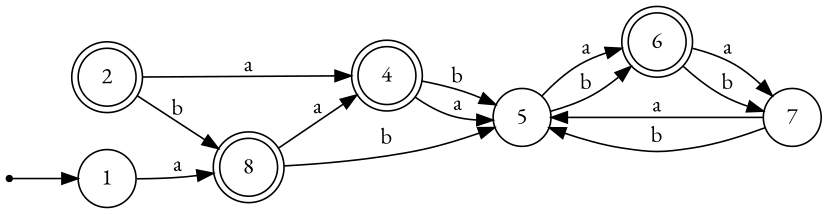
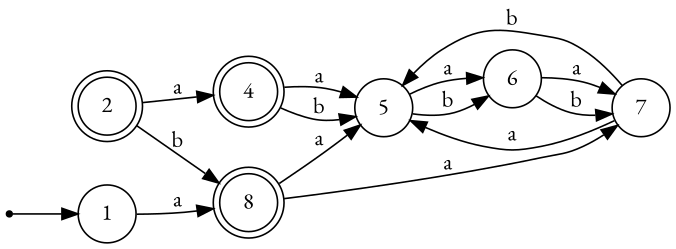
(657, 42) -> (512, 79)
(311, 126) -> (446, 175)
(387, 138) -> (319, 139)
